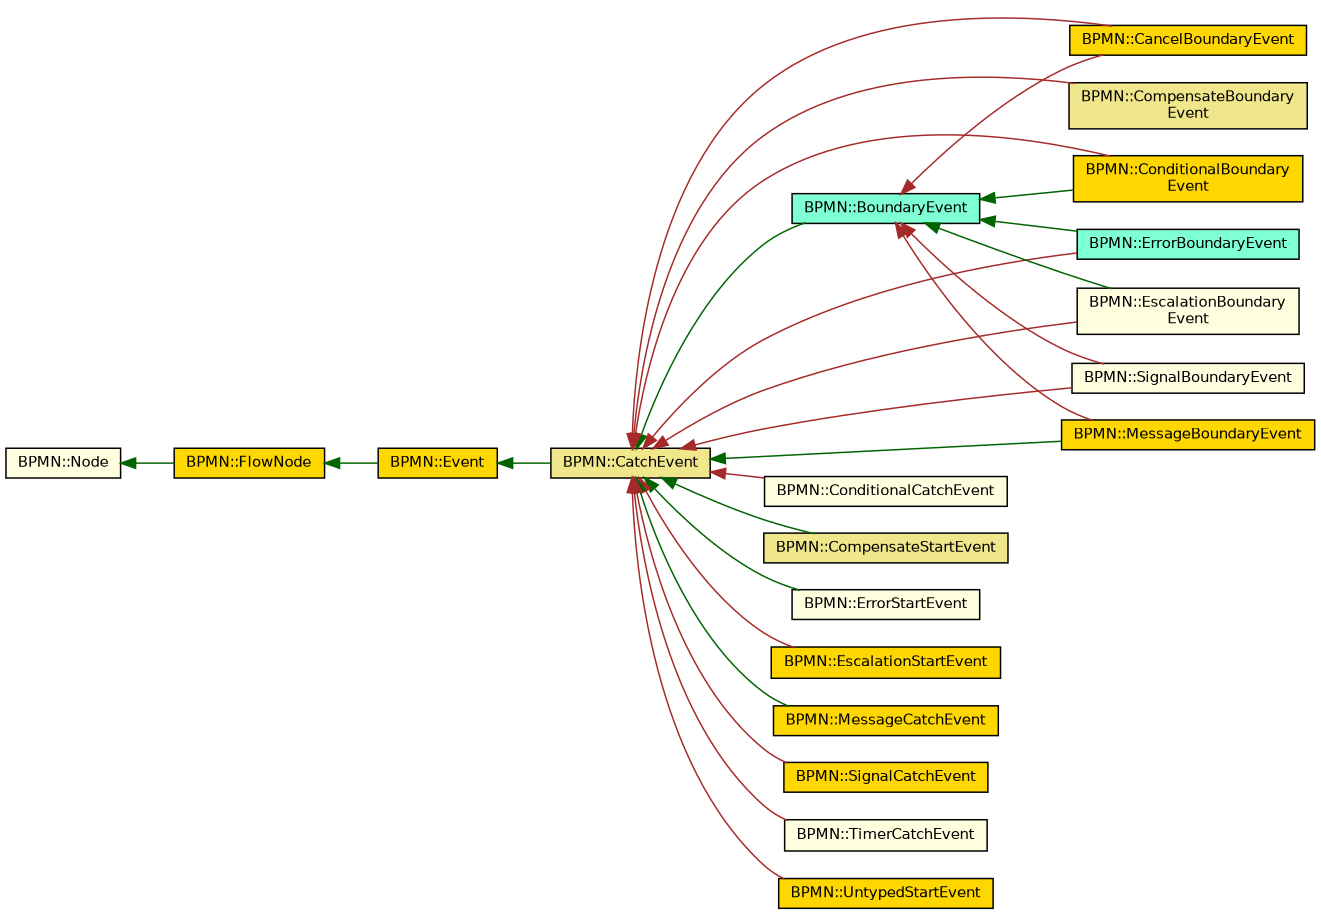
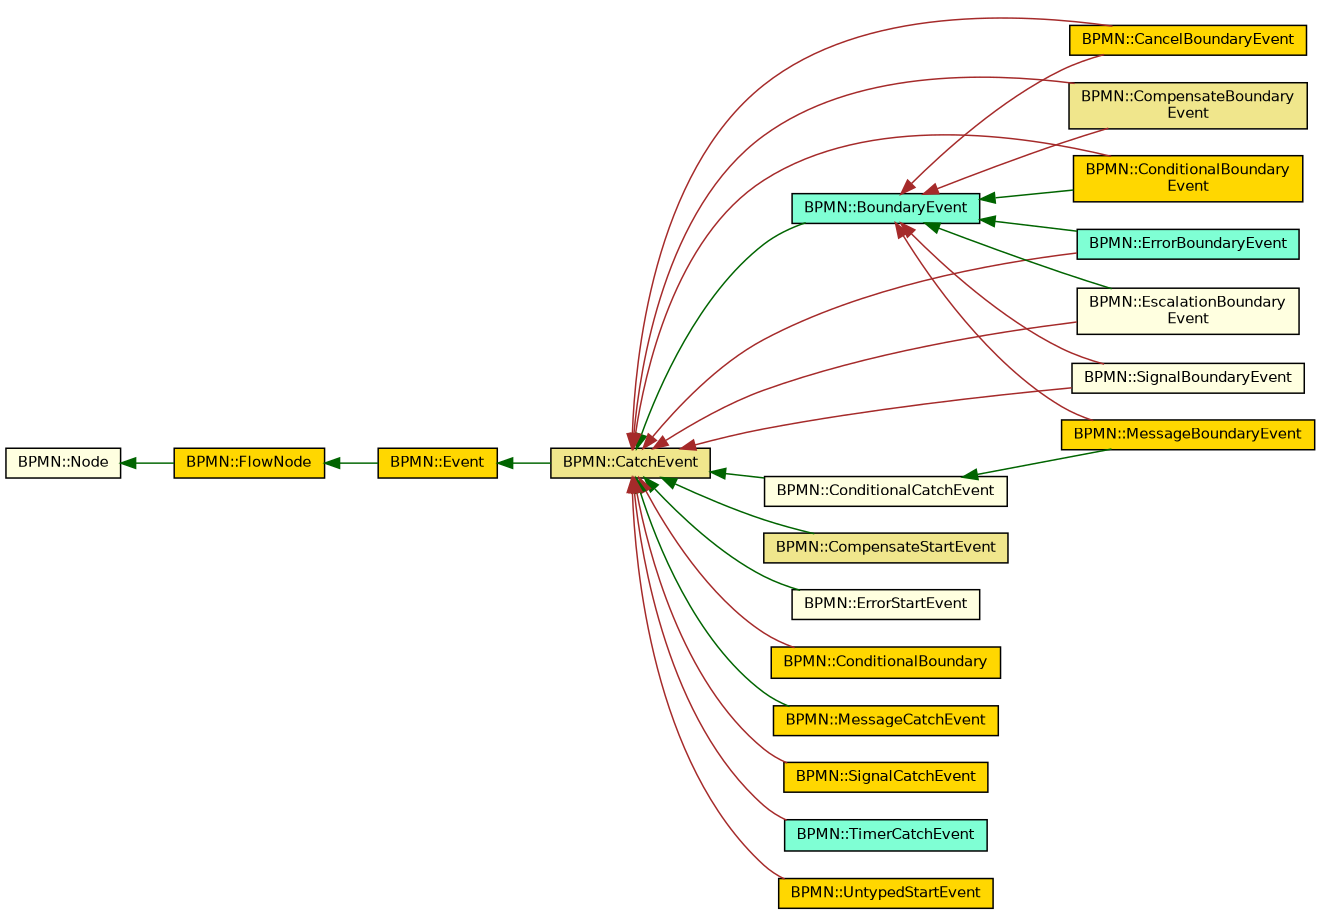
none -> (1022, 157)
(893, 450) -> (1044, 462)
(745, 476) -> (745, 476)
(886, 663) -> (886, 663)
(886, 835) -> (886, 835)
